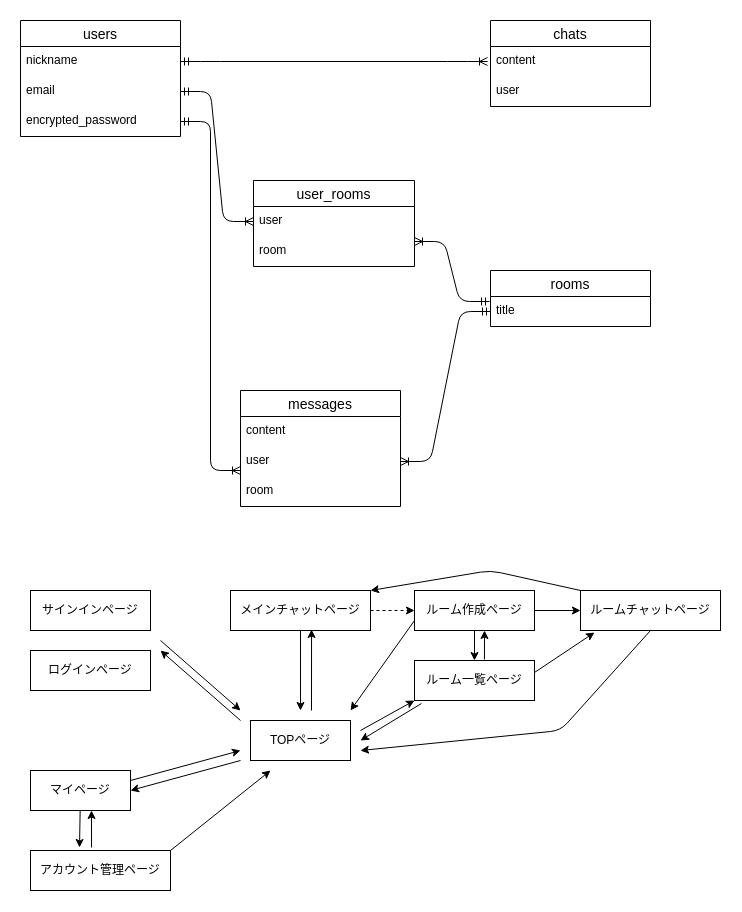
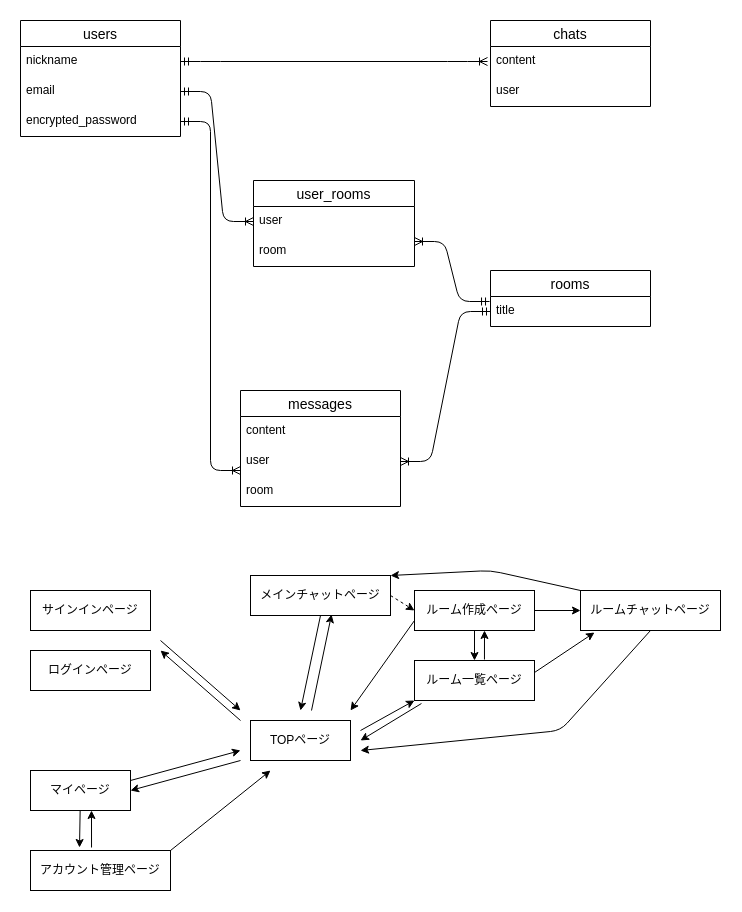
(301, 611) -> (321, 596)
